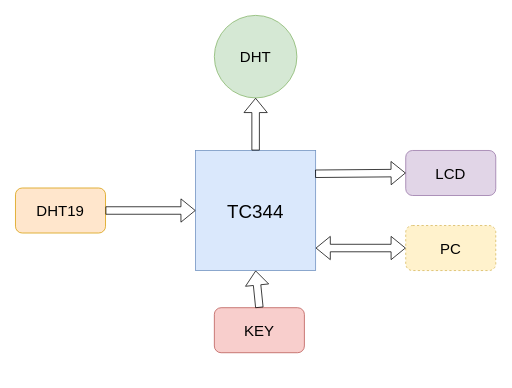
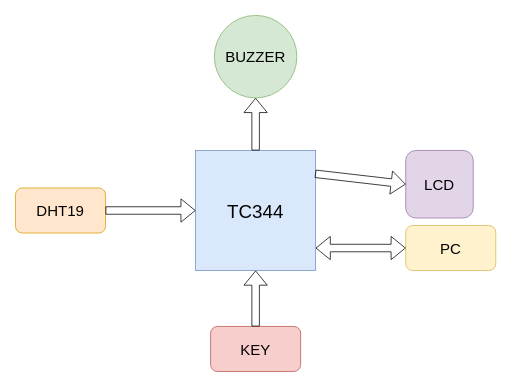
(255, 57) -> (255, 57)
(450, 173) -> (439, 184)
(450, 248) -> (450, 248)
(259, 330) -> (255, 349)
